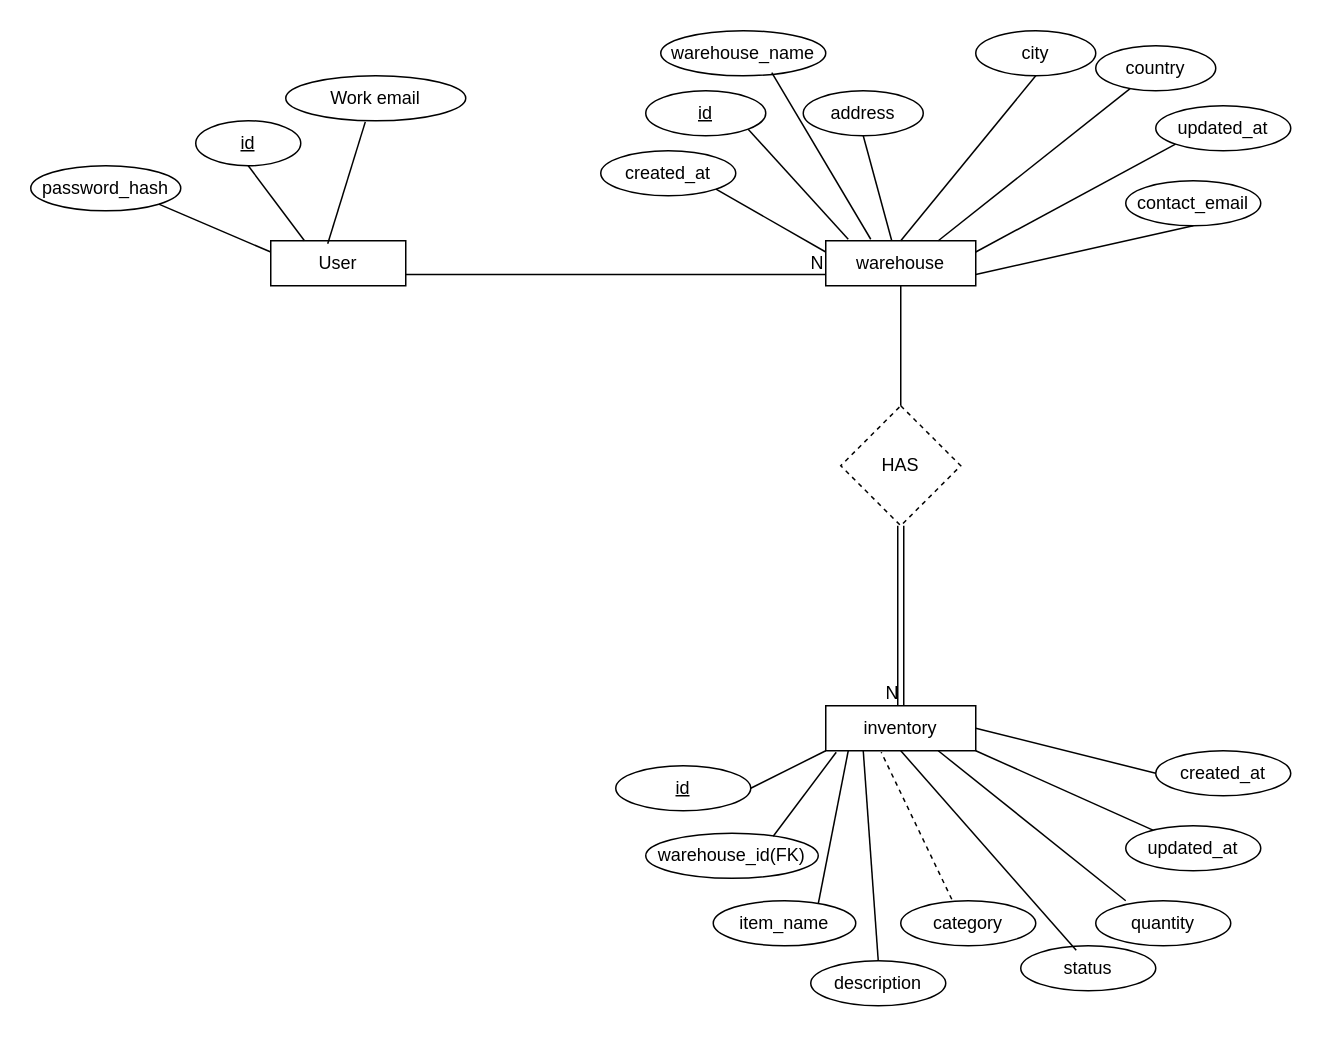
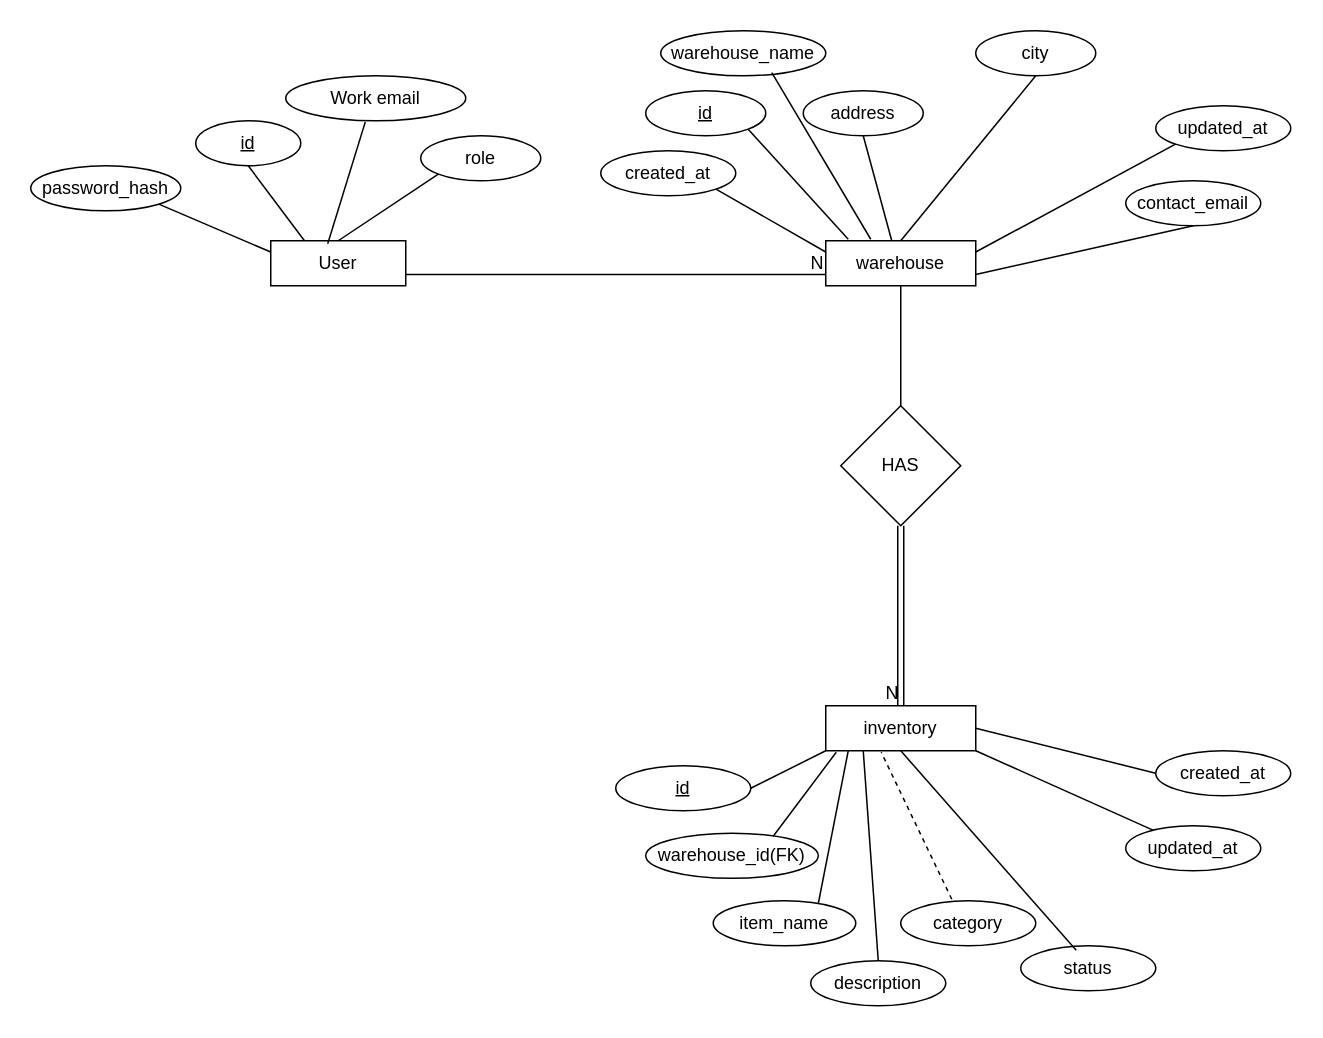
(1156, 68) -> none
none -> (481, 158)
(1034, 165) -> none
none -> (388, 207)
(901, 466) -> (901, 466)
(1032, 826) -> none
(1163, 923) -> none
